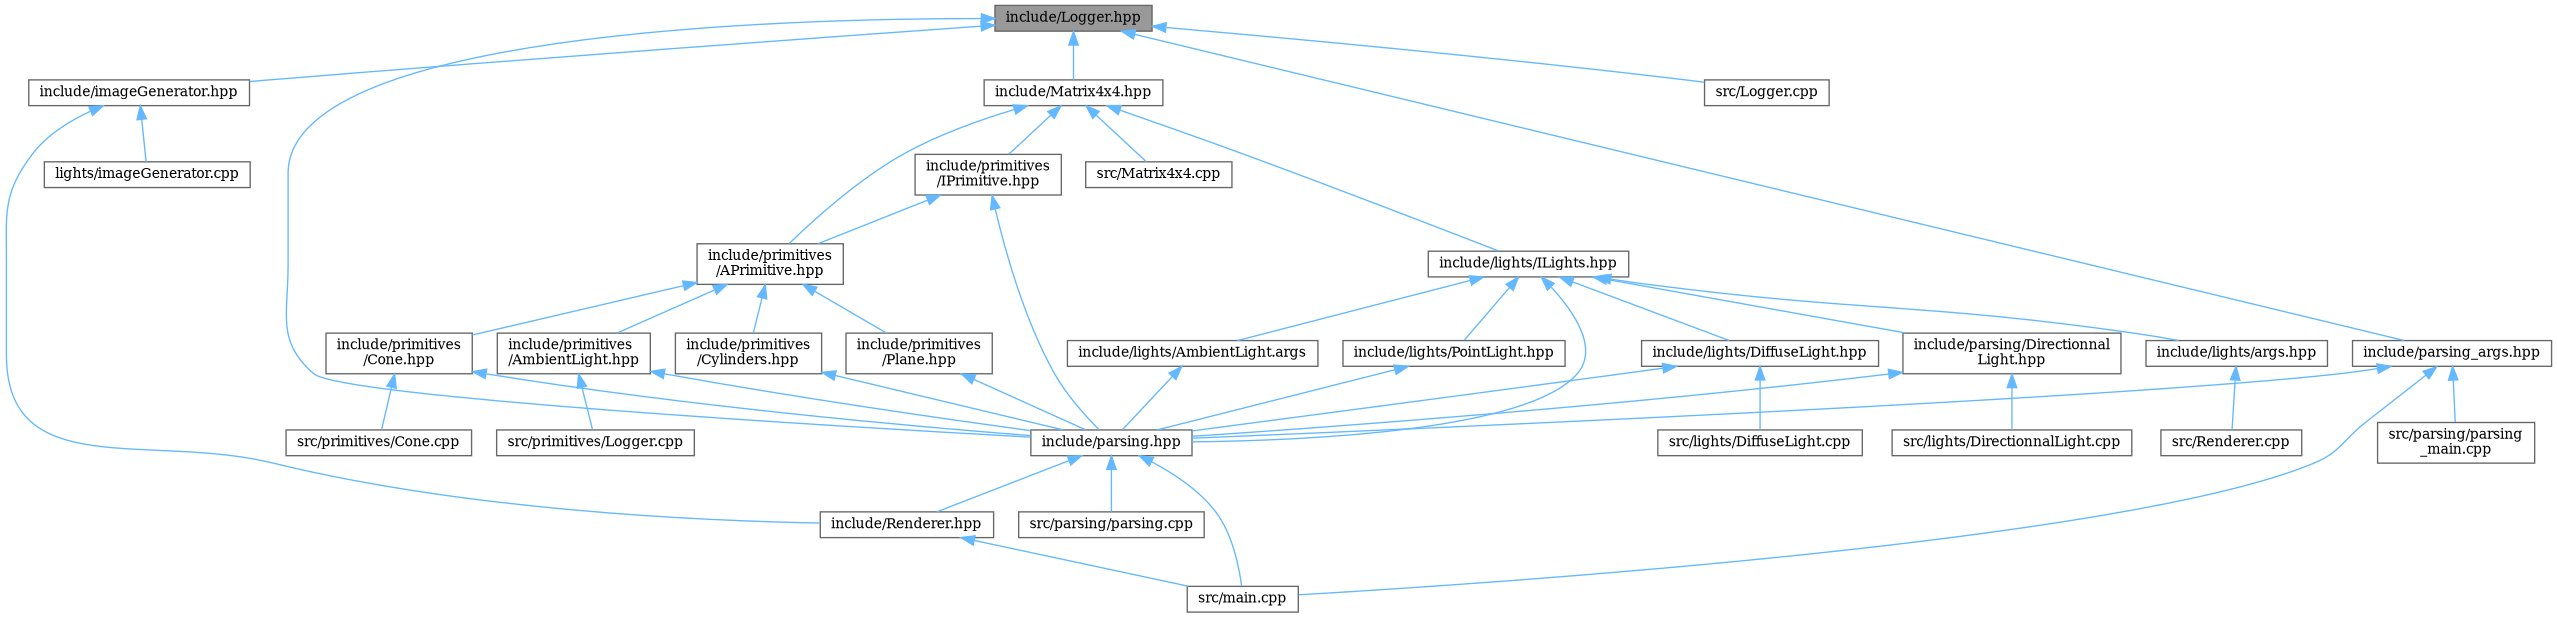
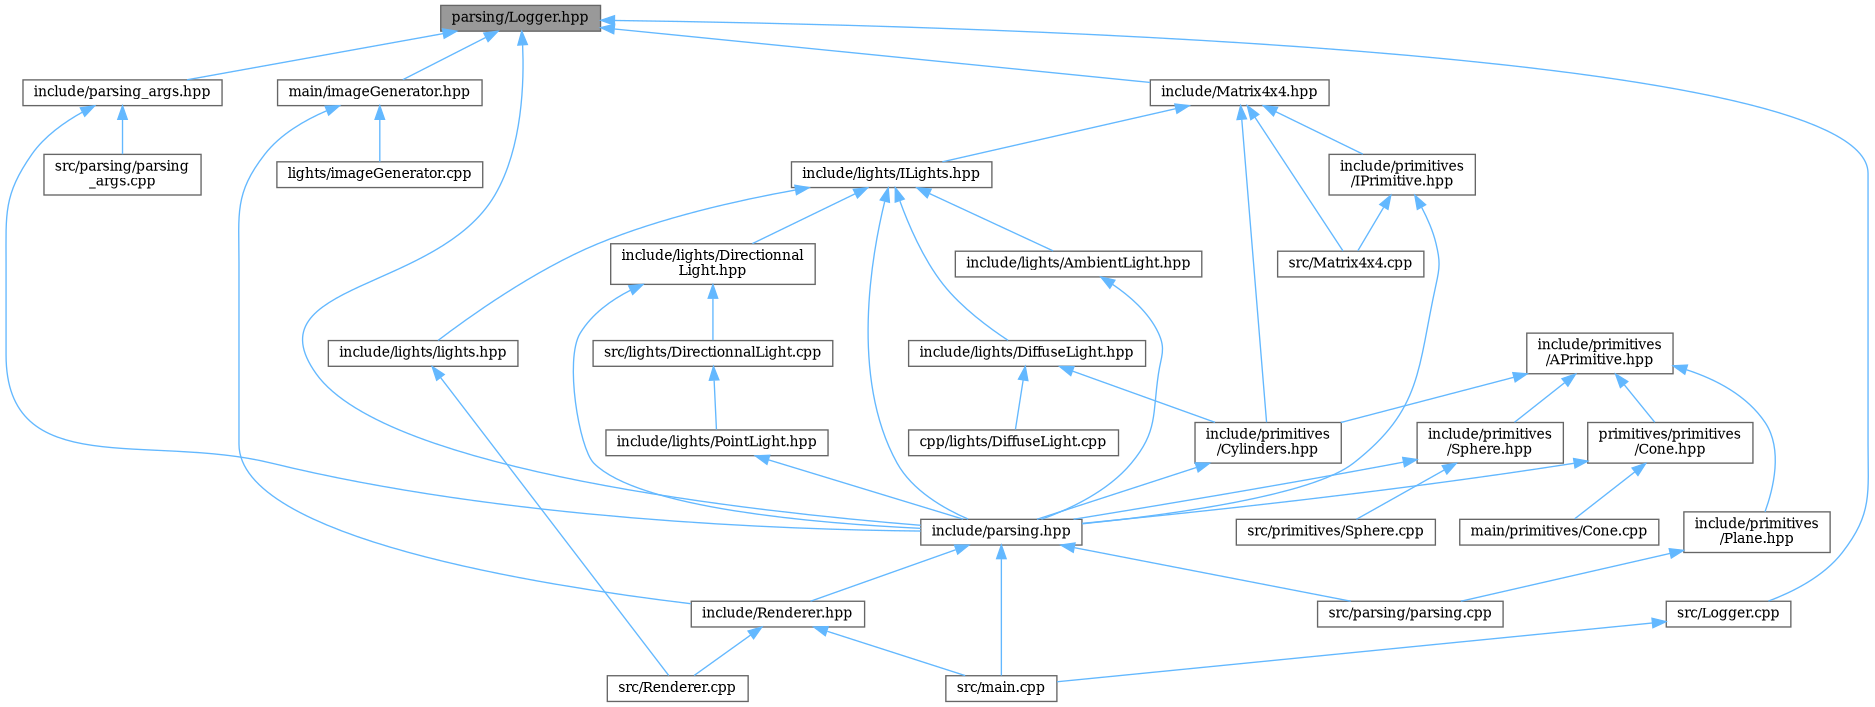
(1074, 18) -> (521, 18)
(139, 93) -> (380, 93)
(892, 161) -> (1254, 271)
(873, 222) -> (1371, 229)
(1487, 314) -> (715, 405)
(399, 353) -> (1670, 443)
(574, 353) -> (1490, 443)
(1193, 353) -> (1079, 264)
(2012, 353) -> (713, 264)
(2237, 353) -> (423, 353)
(1428, 400) -> (1144, 397)
(1030, 405) -> (1565, 577)
(379, 443) -> (1559, 532)
(595, 443) -> (1336, 532)
(1760, 443) -> (1014, 443)
(2456, 443) -> (123, 175)
(1881, 546) -> (1355, 652)
none -> (722, 655)
